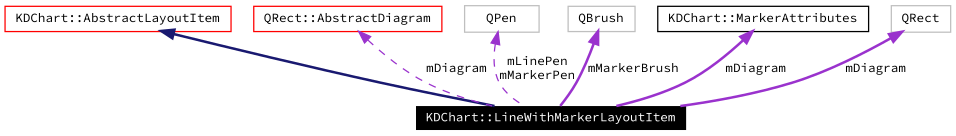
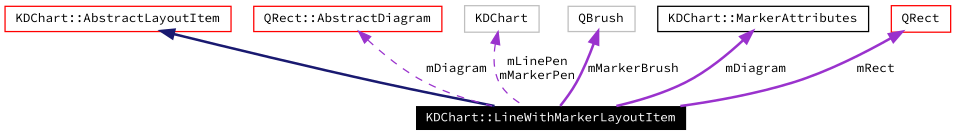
(502, 19) -> (502, 19)
(921, 19) -> (921, 19)
(876, 69) -> (876, 69)
